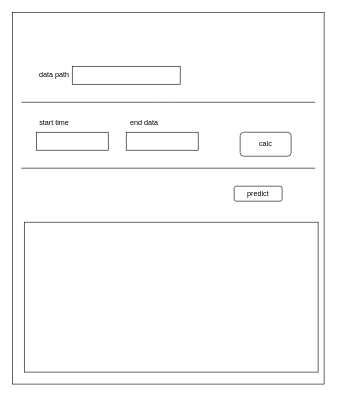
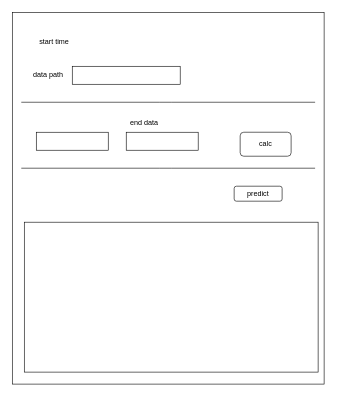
(54, 75) -> (48, 75)
(54, 123) -> (54, 42)
